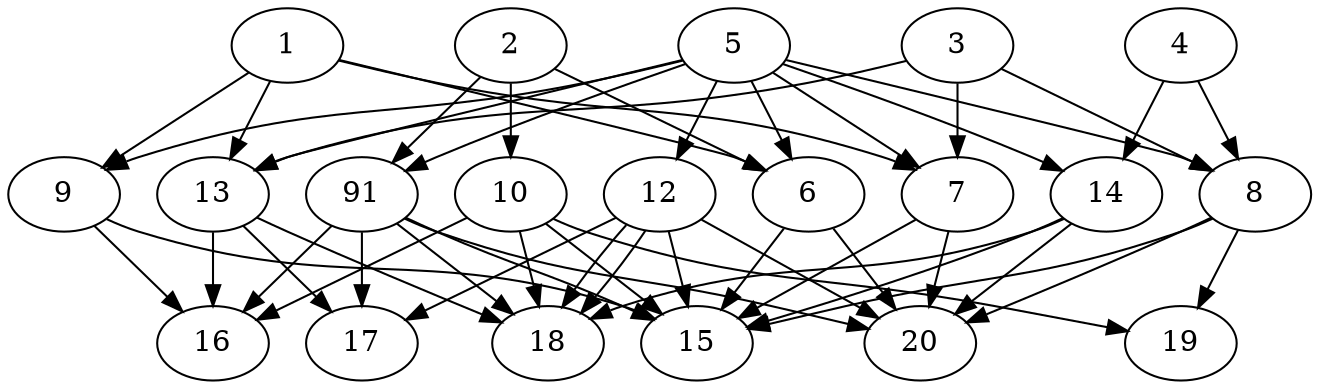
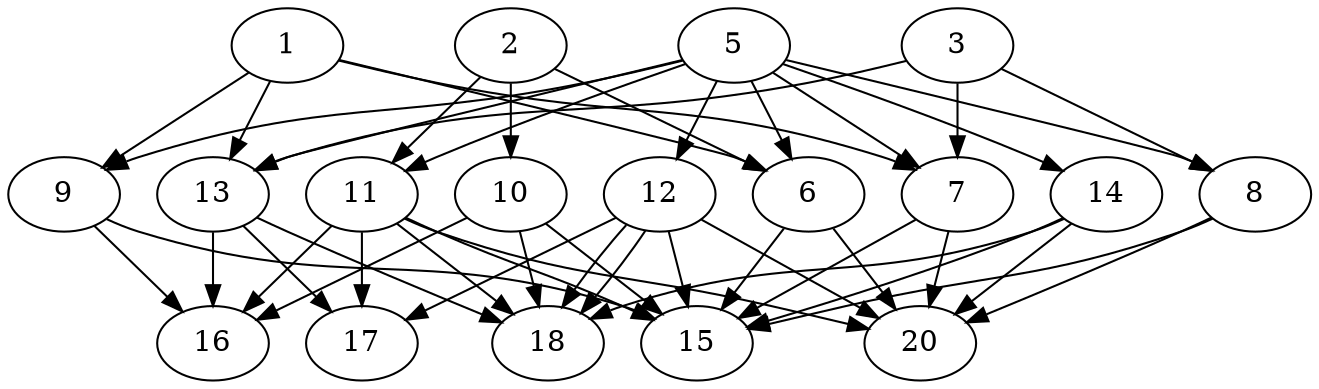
(1181, 45) -> none
(362, 194) -> (362, 194)
(1181, 343) -> none
